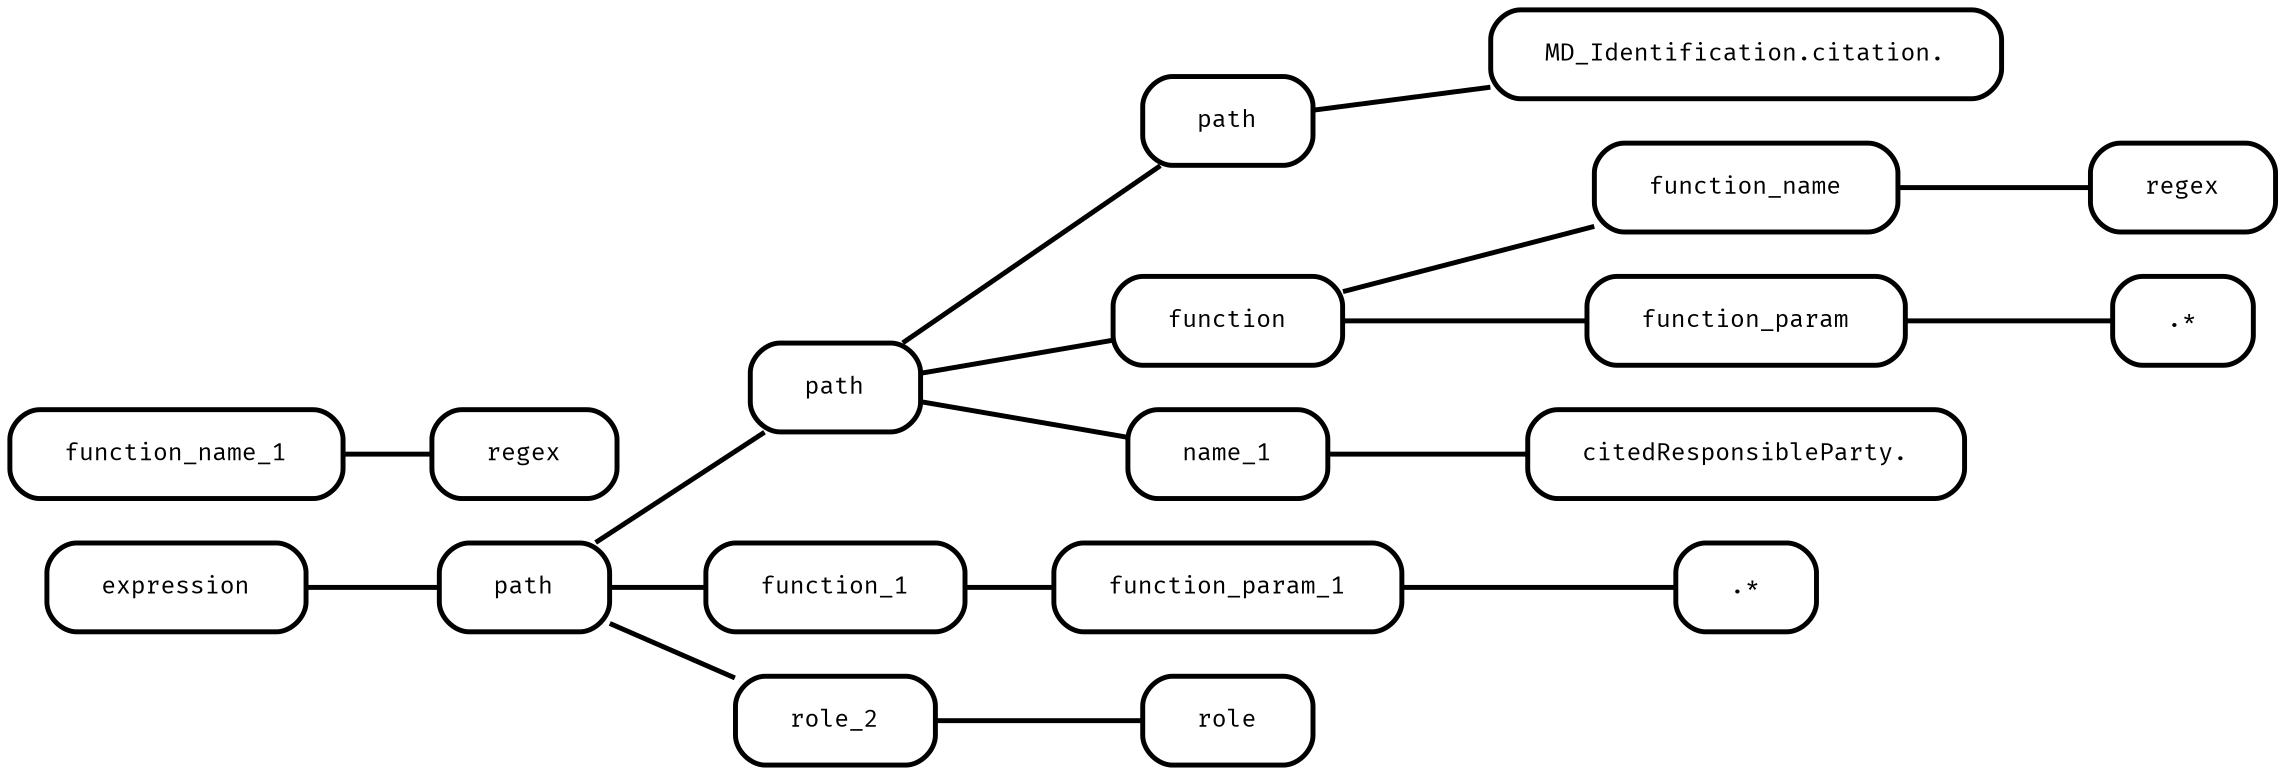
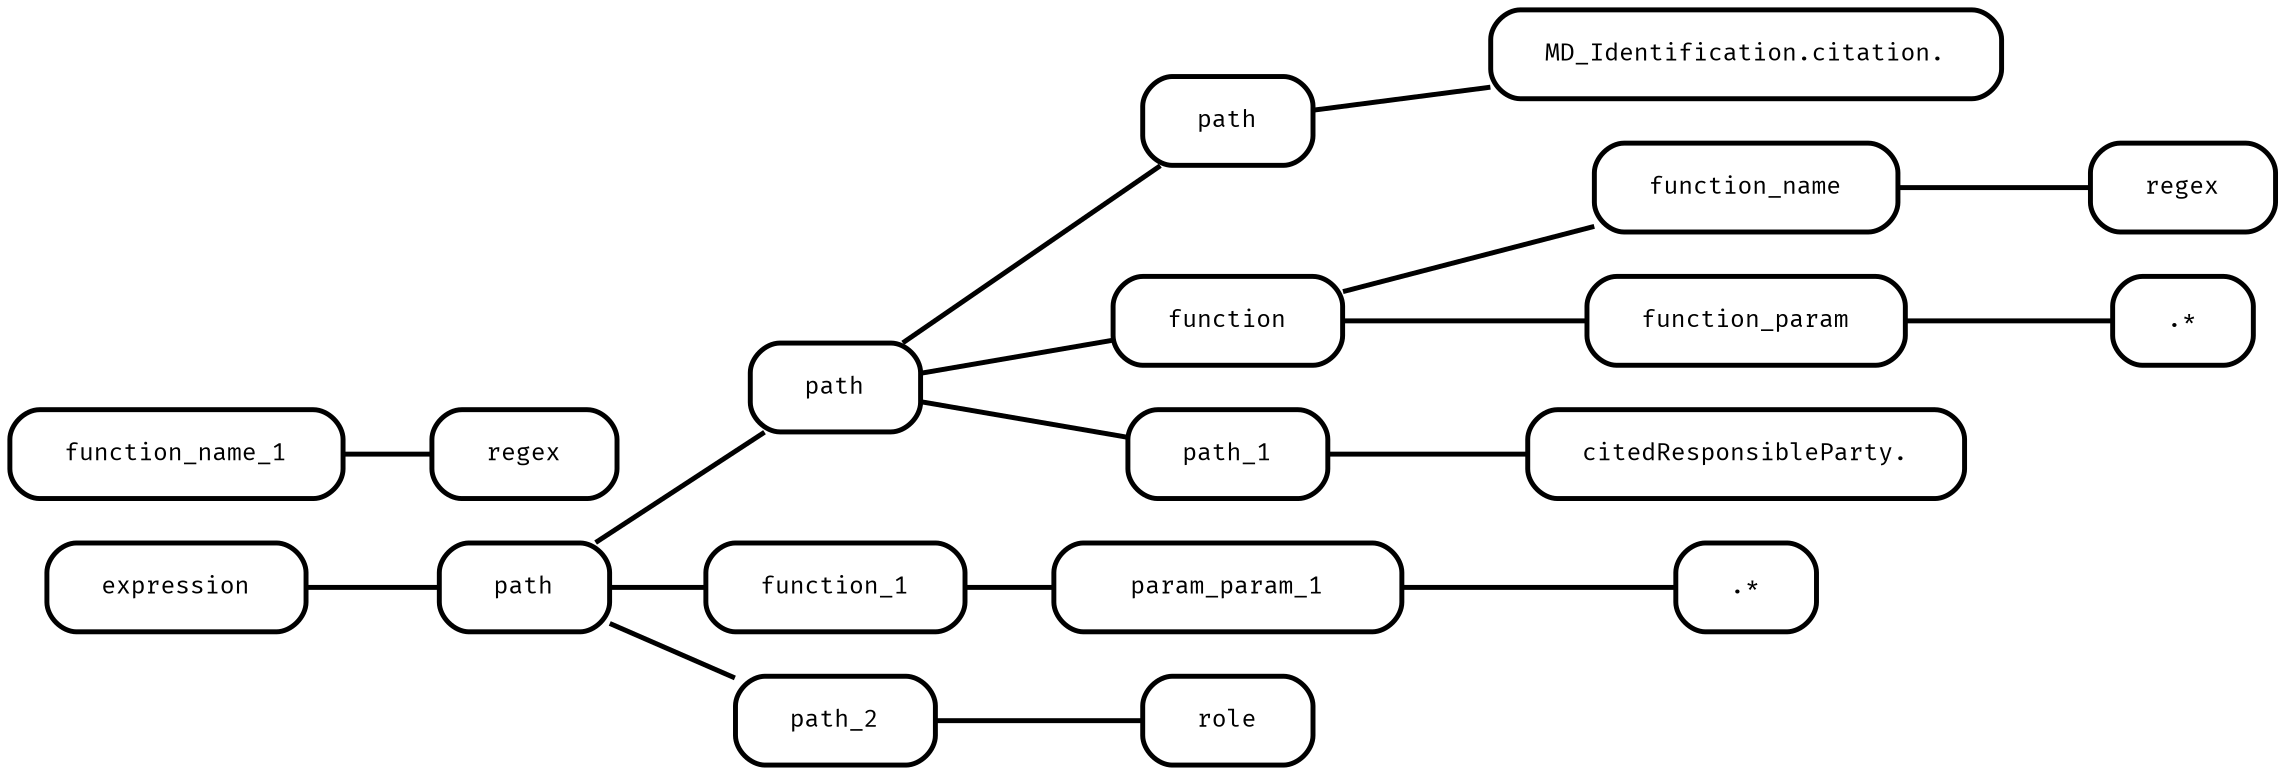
(1228, 454) -> (1228, 454)
(1228, 587) -> (1228, 587)
(835, 721) -> (835, 721)
